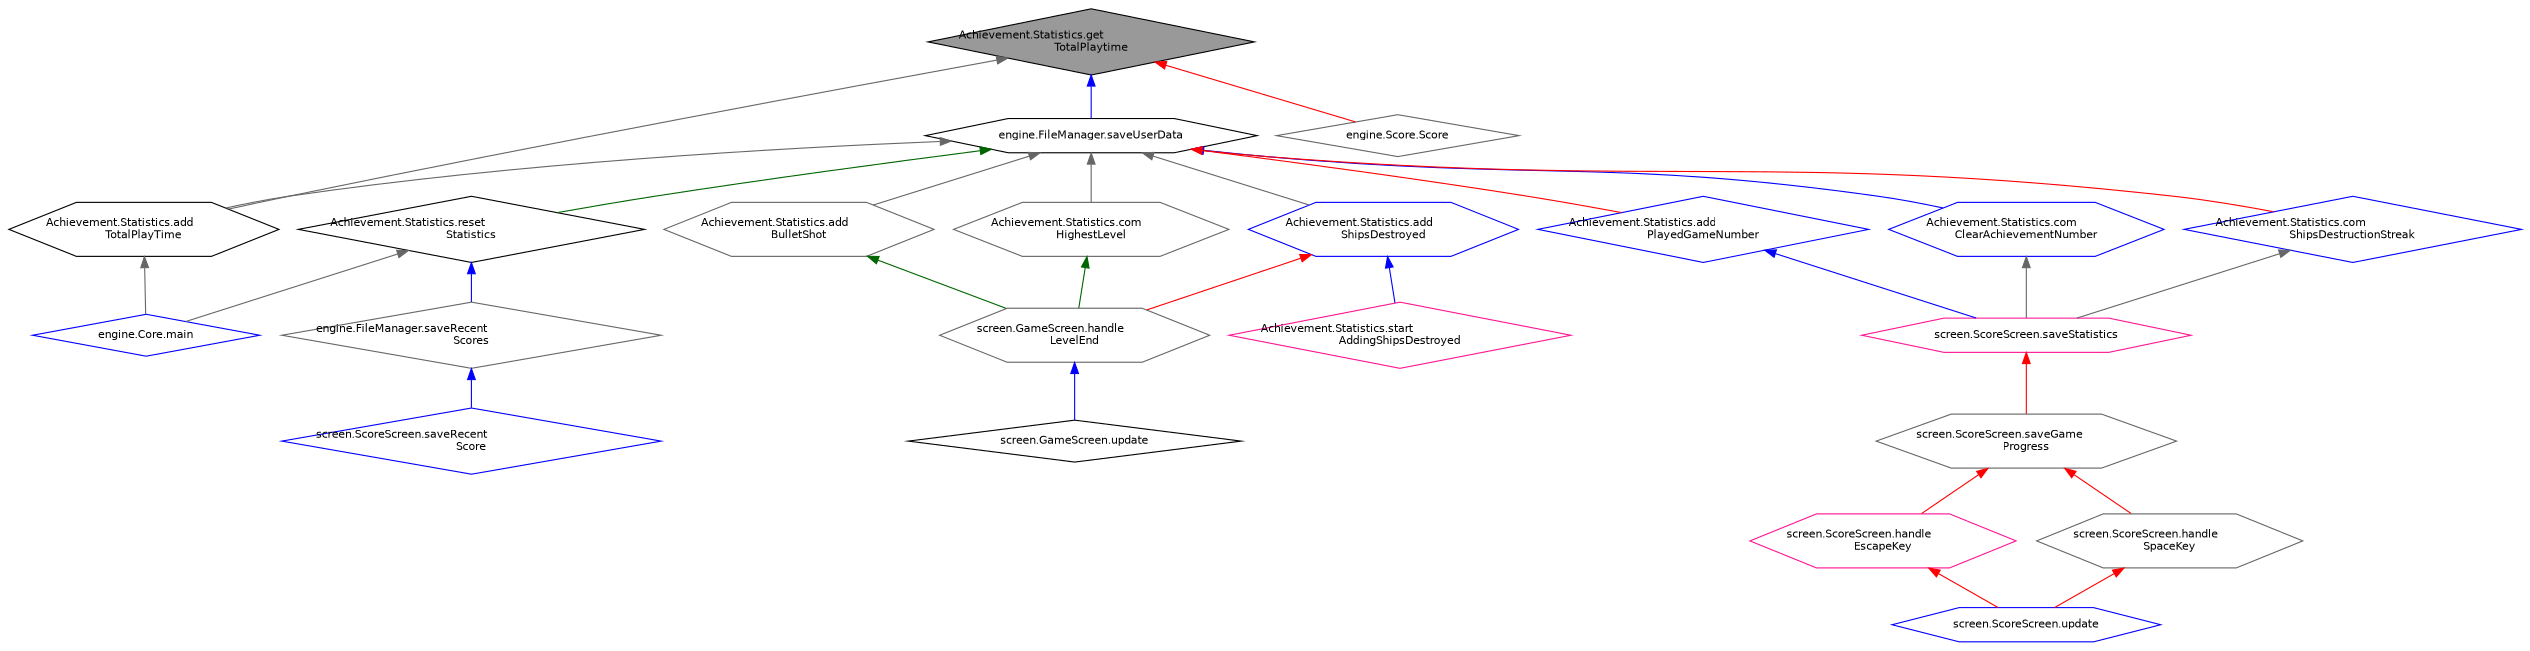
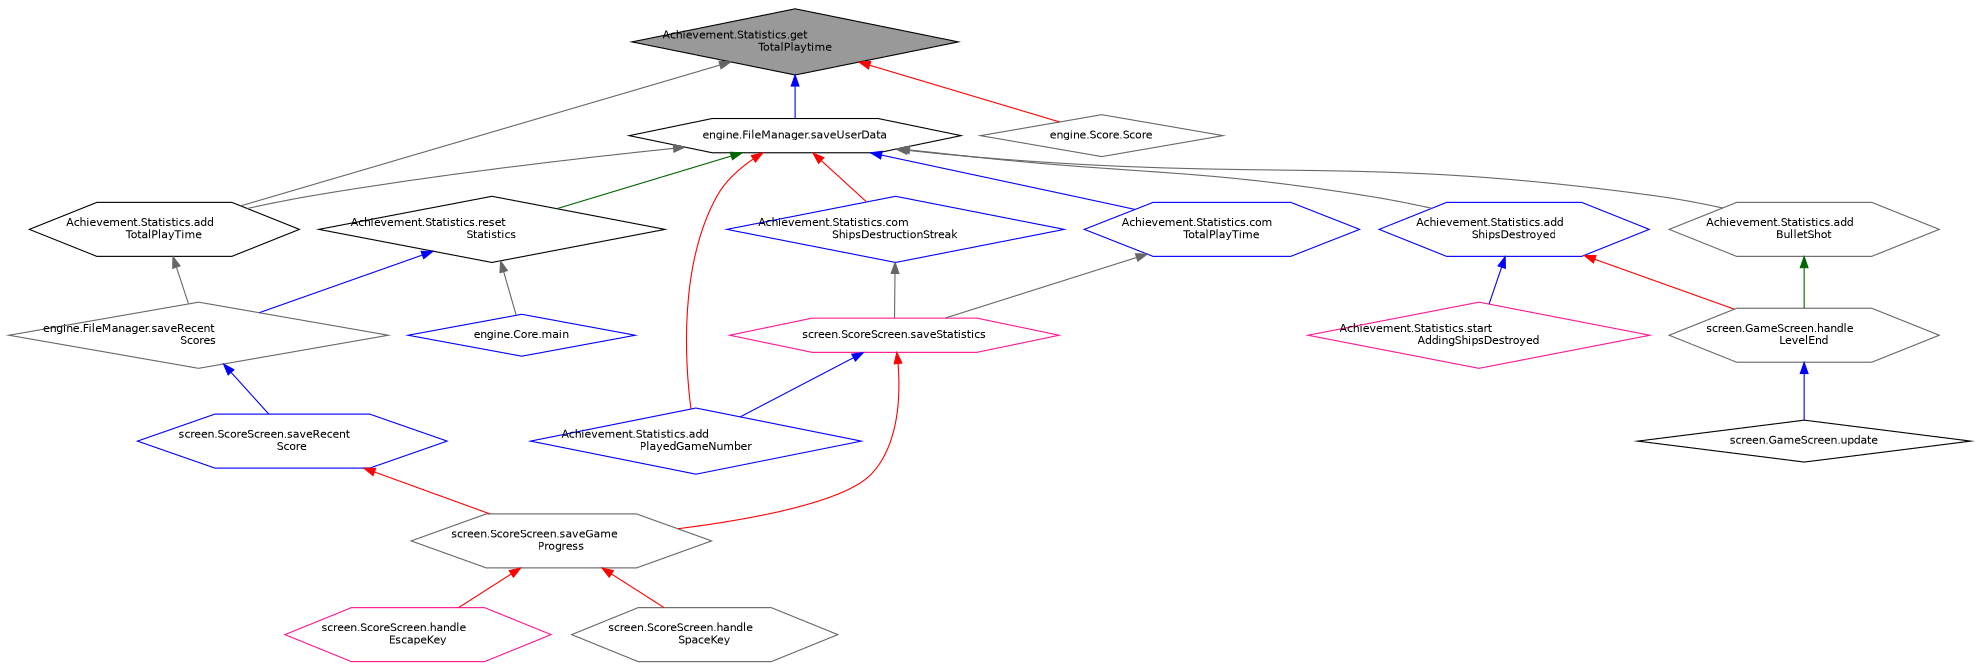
(1091, 229) -> none
(2026, 229) -> (1222, 229)
(1876, 286) -> (797, 387)
(145, 291) -> (182, 285)
(471, 441) -> (292, 441)
none -> (432, 493)
(2026, 625) -> none
